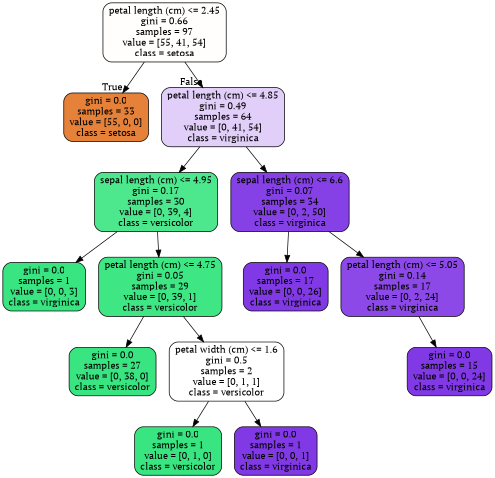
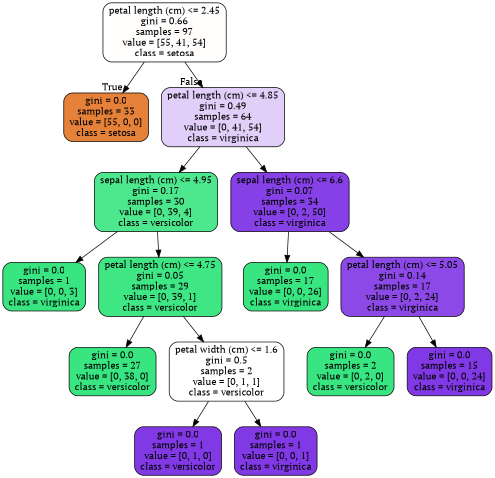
(286, 287) -> (286, 287)
none -> (351, 372)
(178, 451) -> (178, 451)
